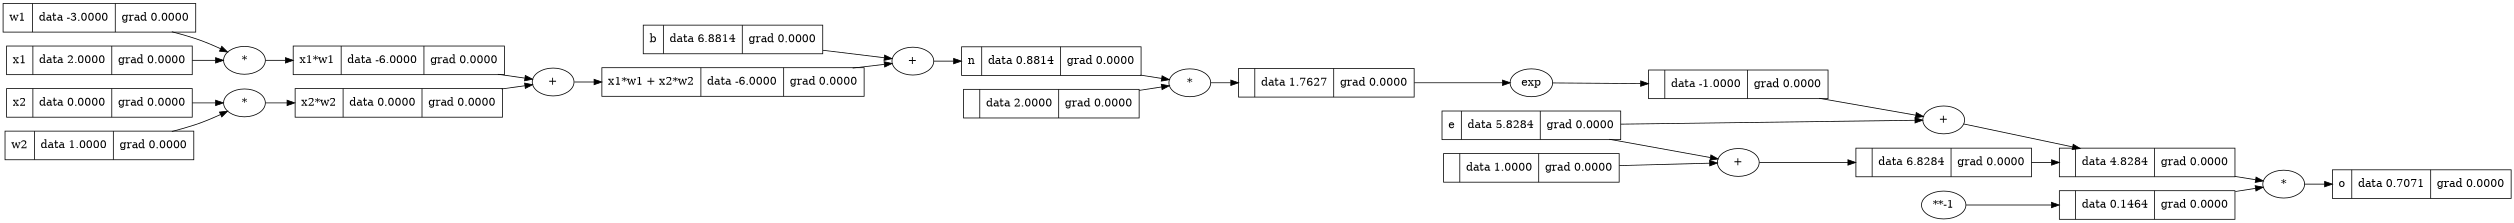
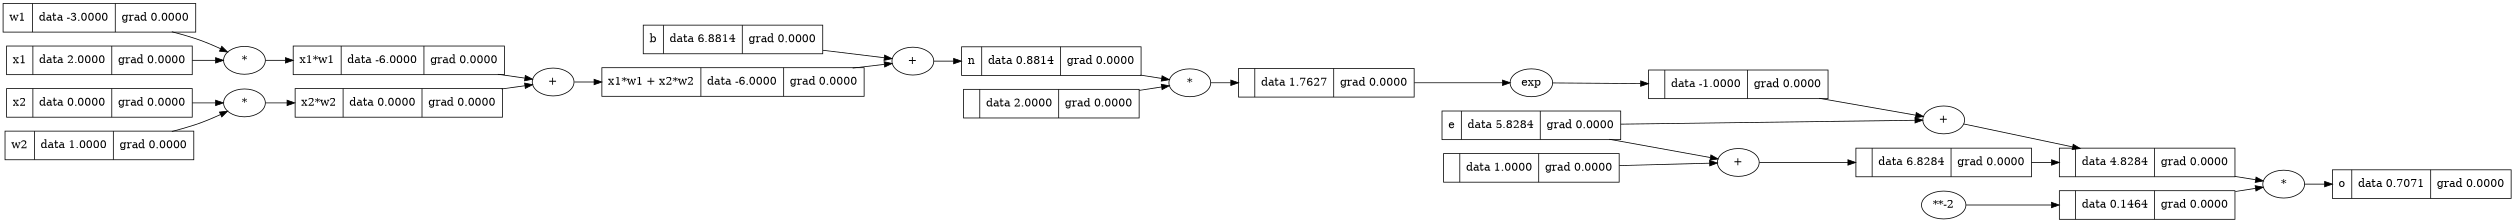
(1944, 205) -> (1944, 205)
